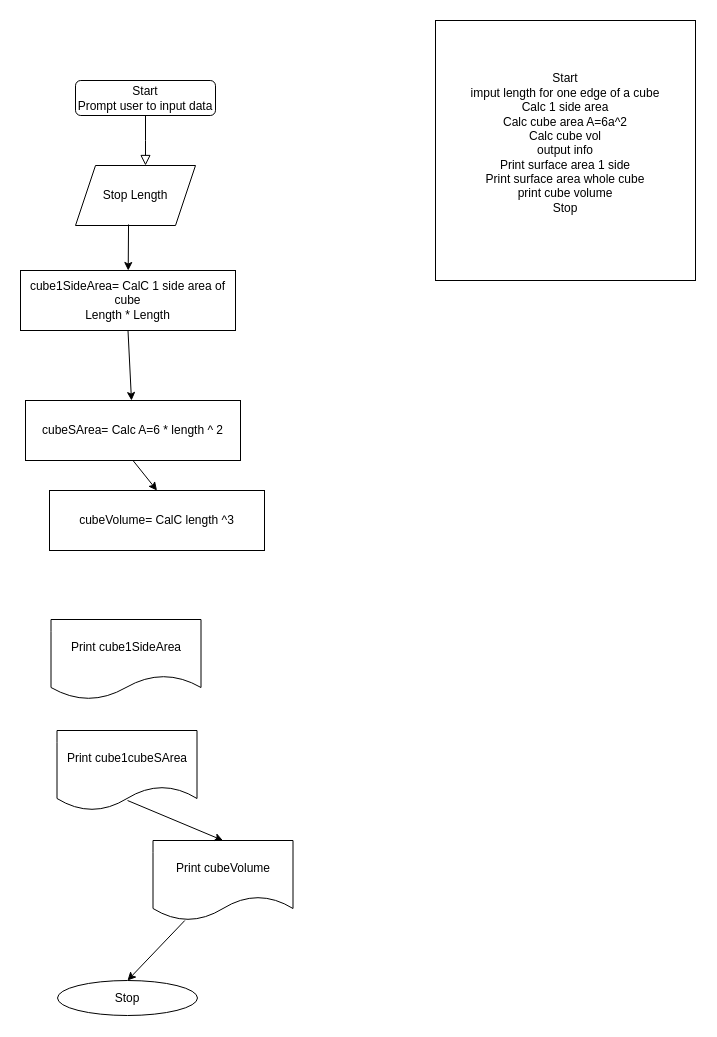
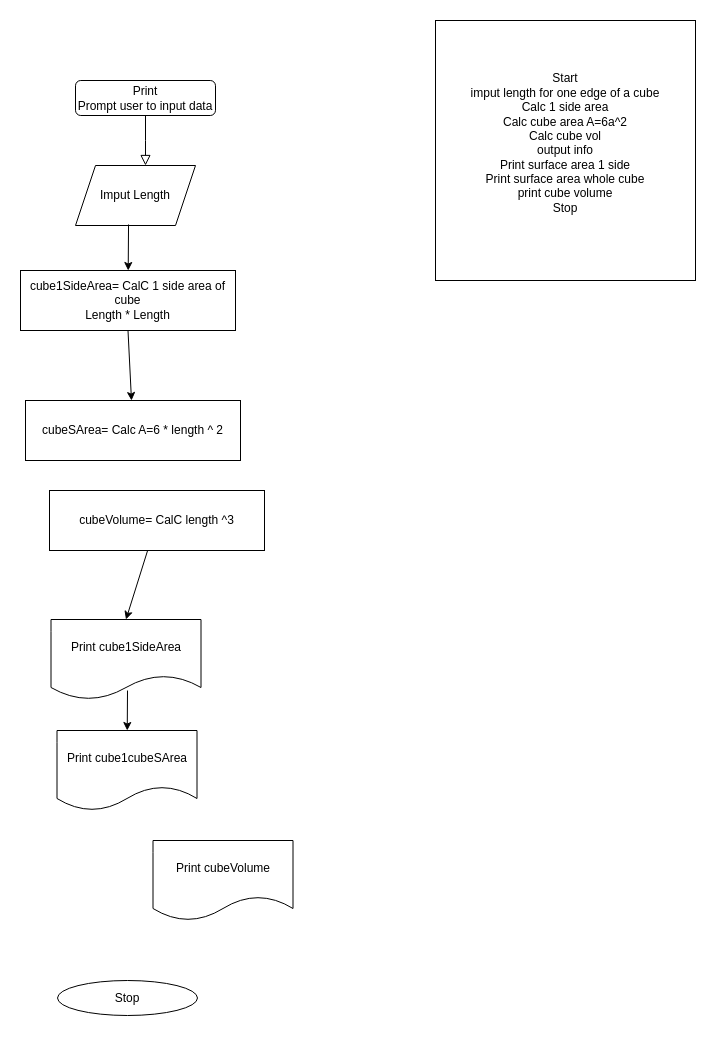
(146, 99) -> (146, 99)
(136, 196) -> (136, 196)
(143, 473) -> none
none -> (138, 581)
none -> (127, 707)
(172, 819) -> none
(158, 948) -> none
